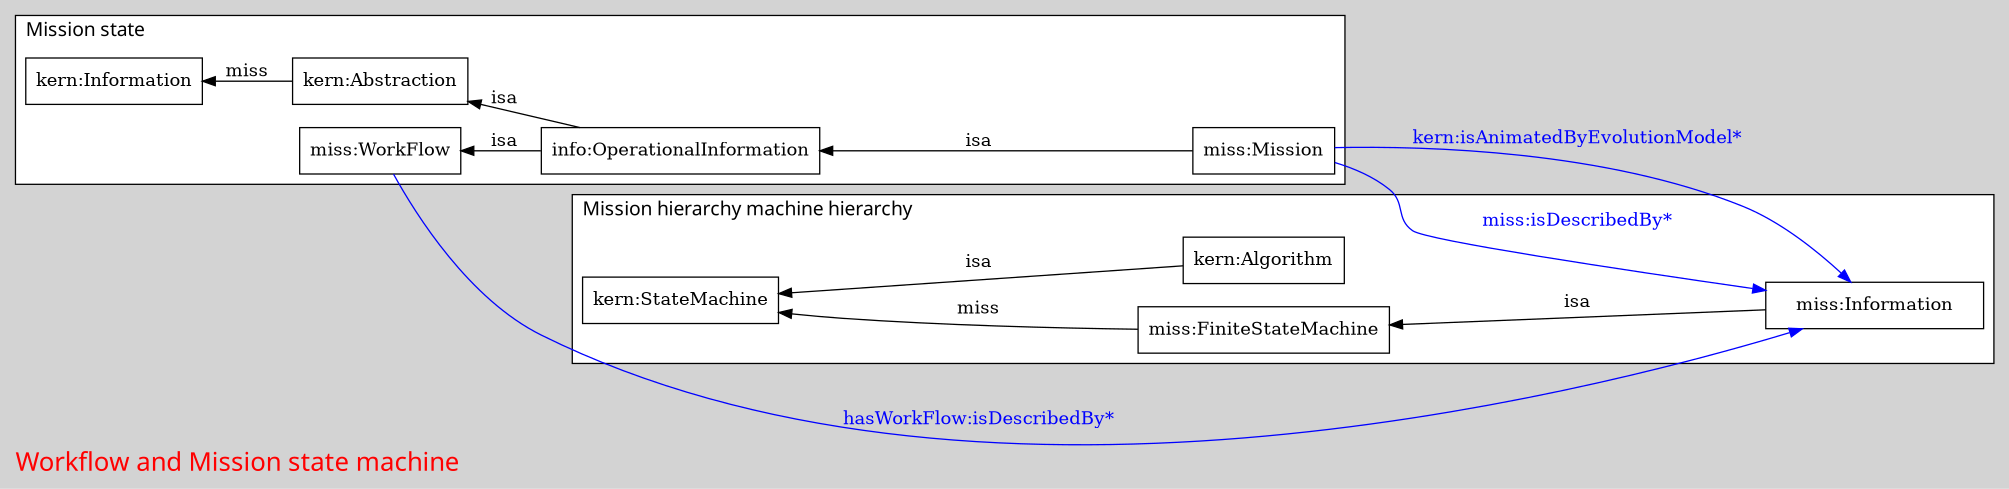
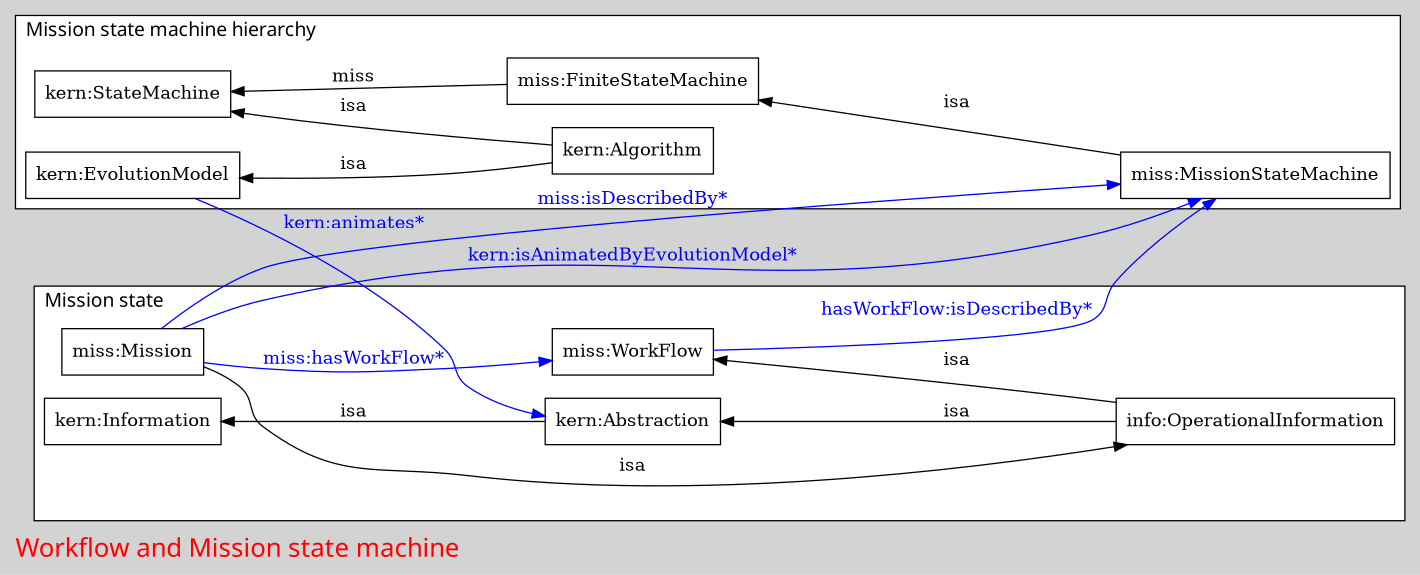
(247, 72) -> (354, 412)
none -> (133, 175)
(748, 211) -> (171, 32)
(1875, 305) -> (1255, 175)
none -> (371, 372)
